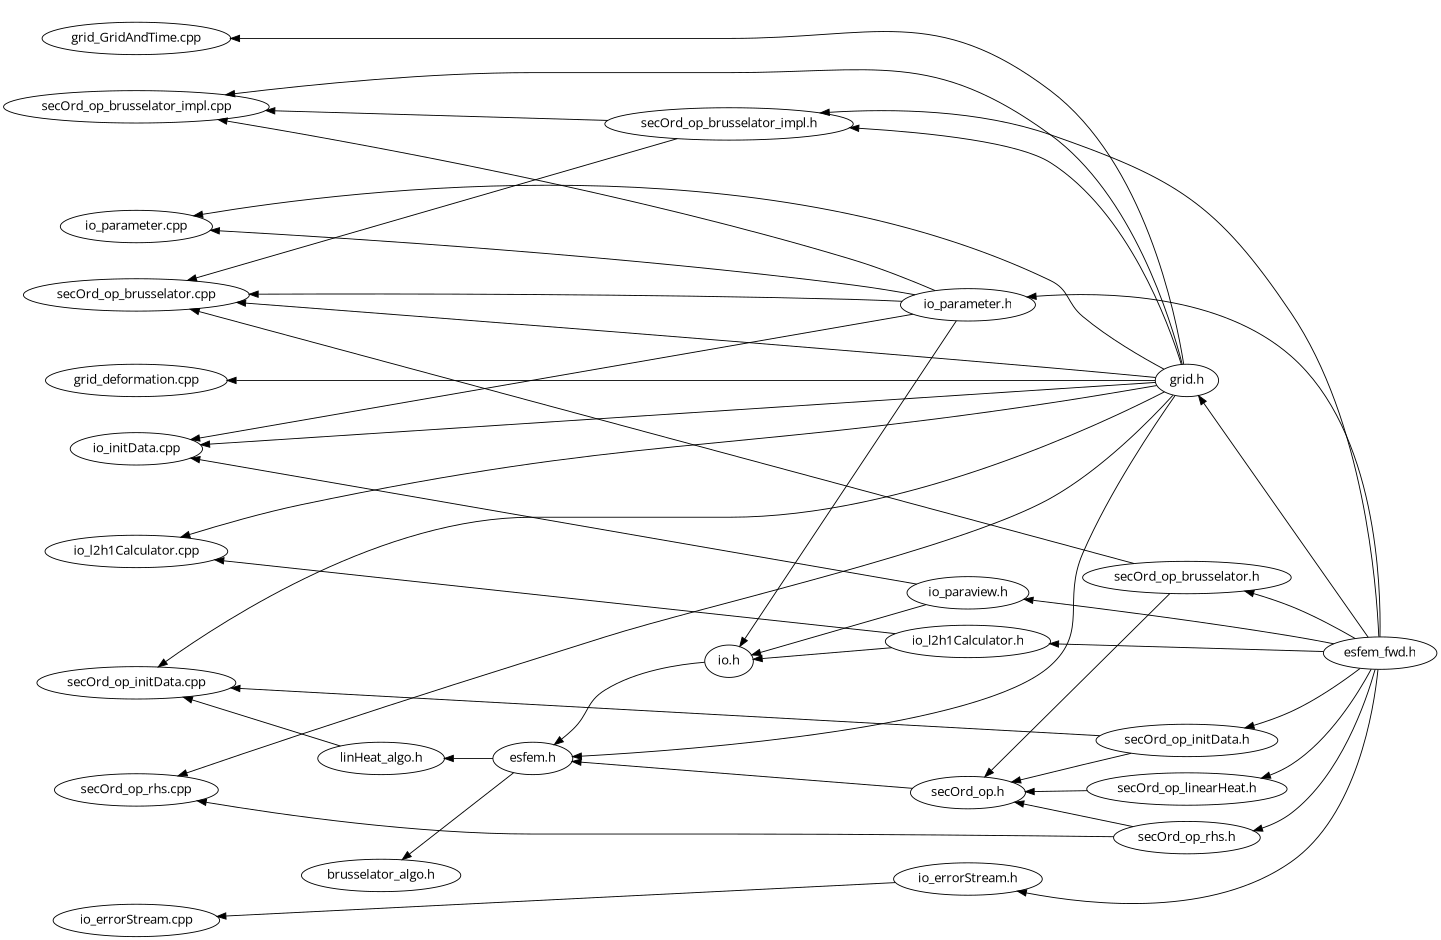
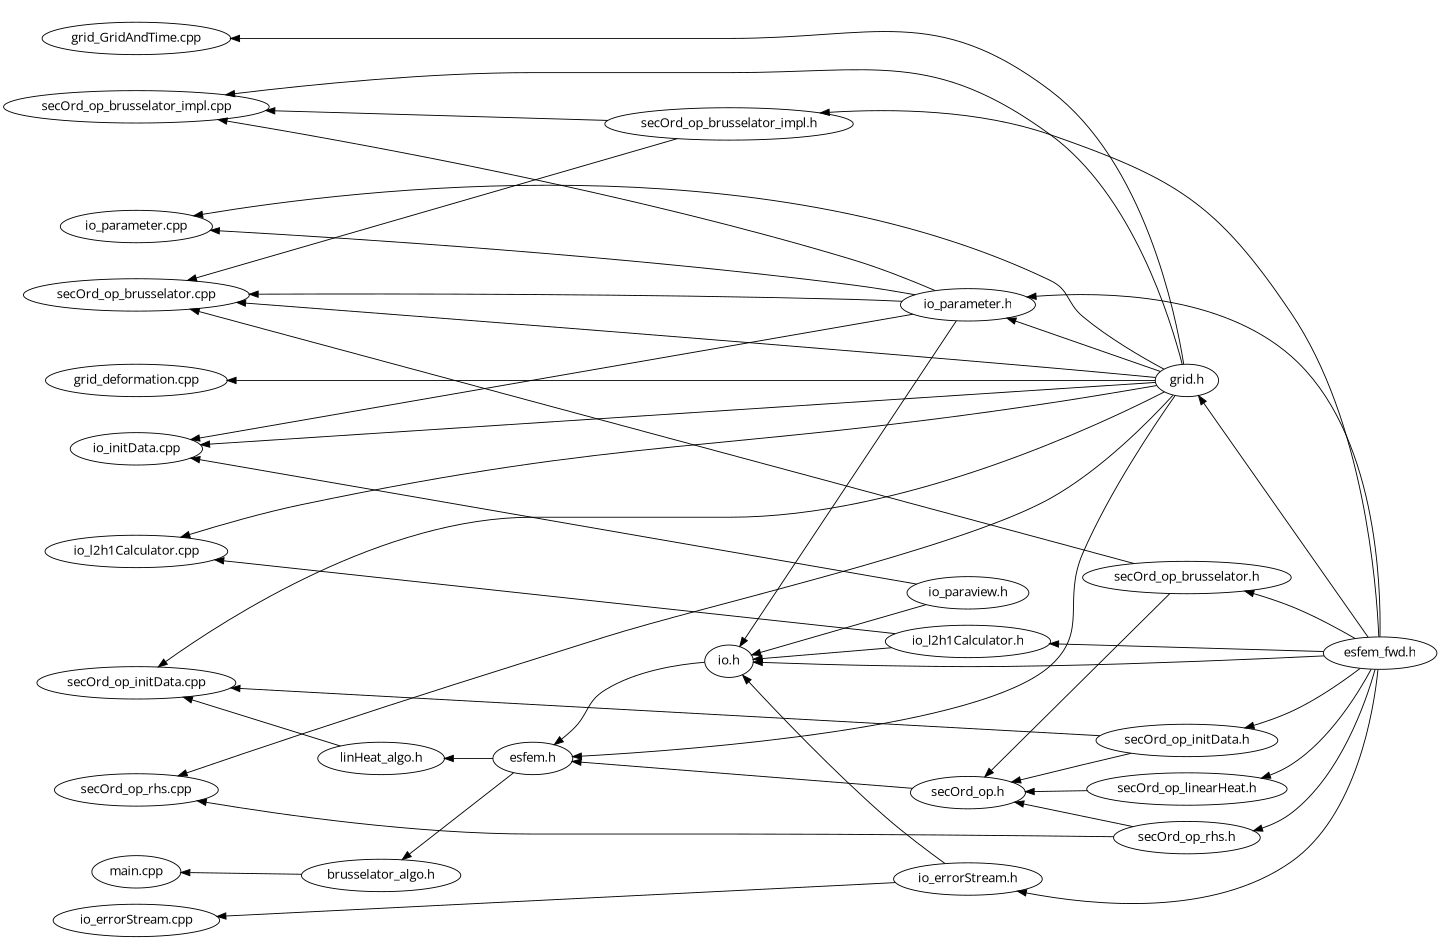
(1070, 178) -> (1088, 346)
(1184, 620) -> (1029, 666)
none -> (838, 773)
none -> (136, 872)
